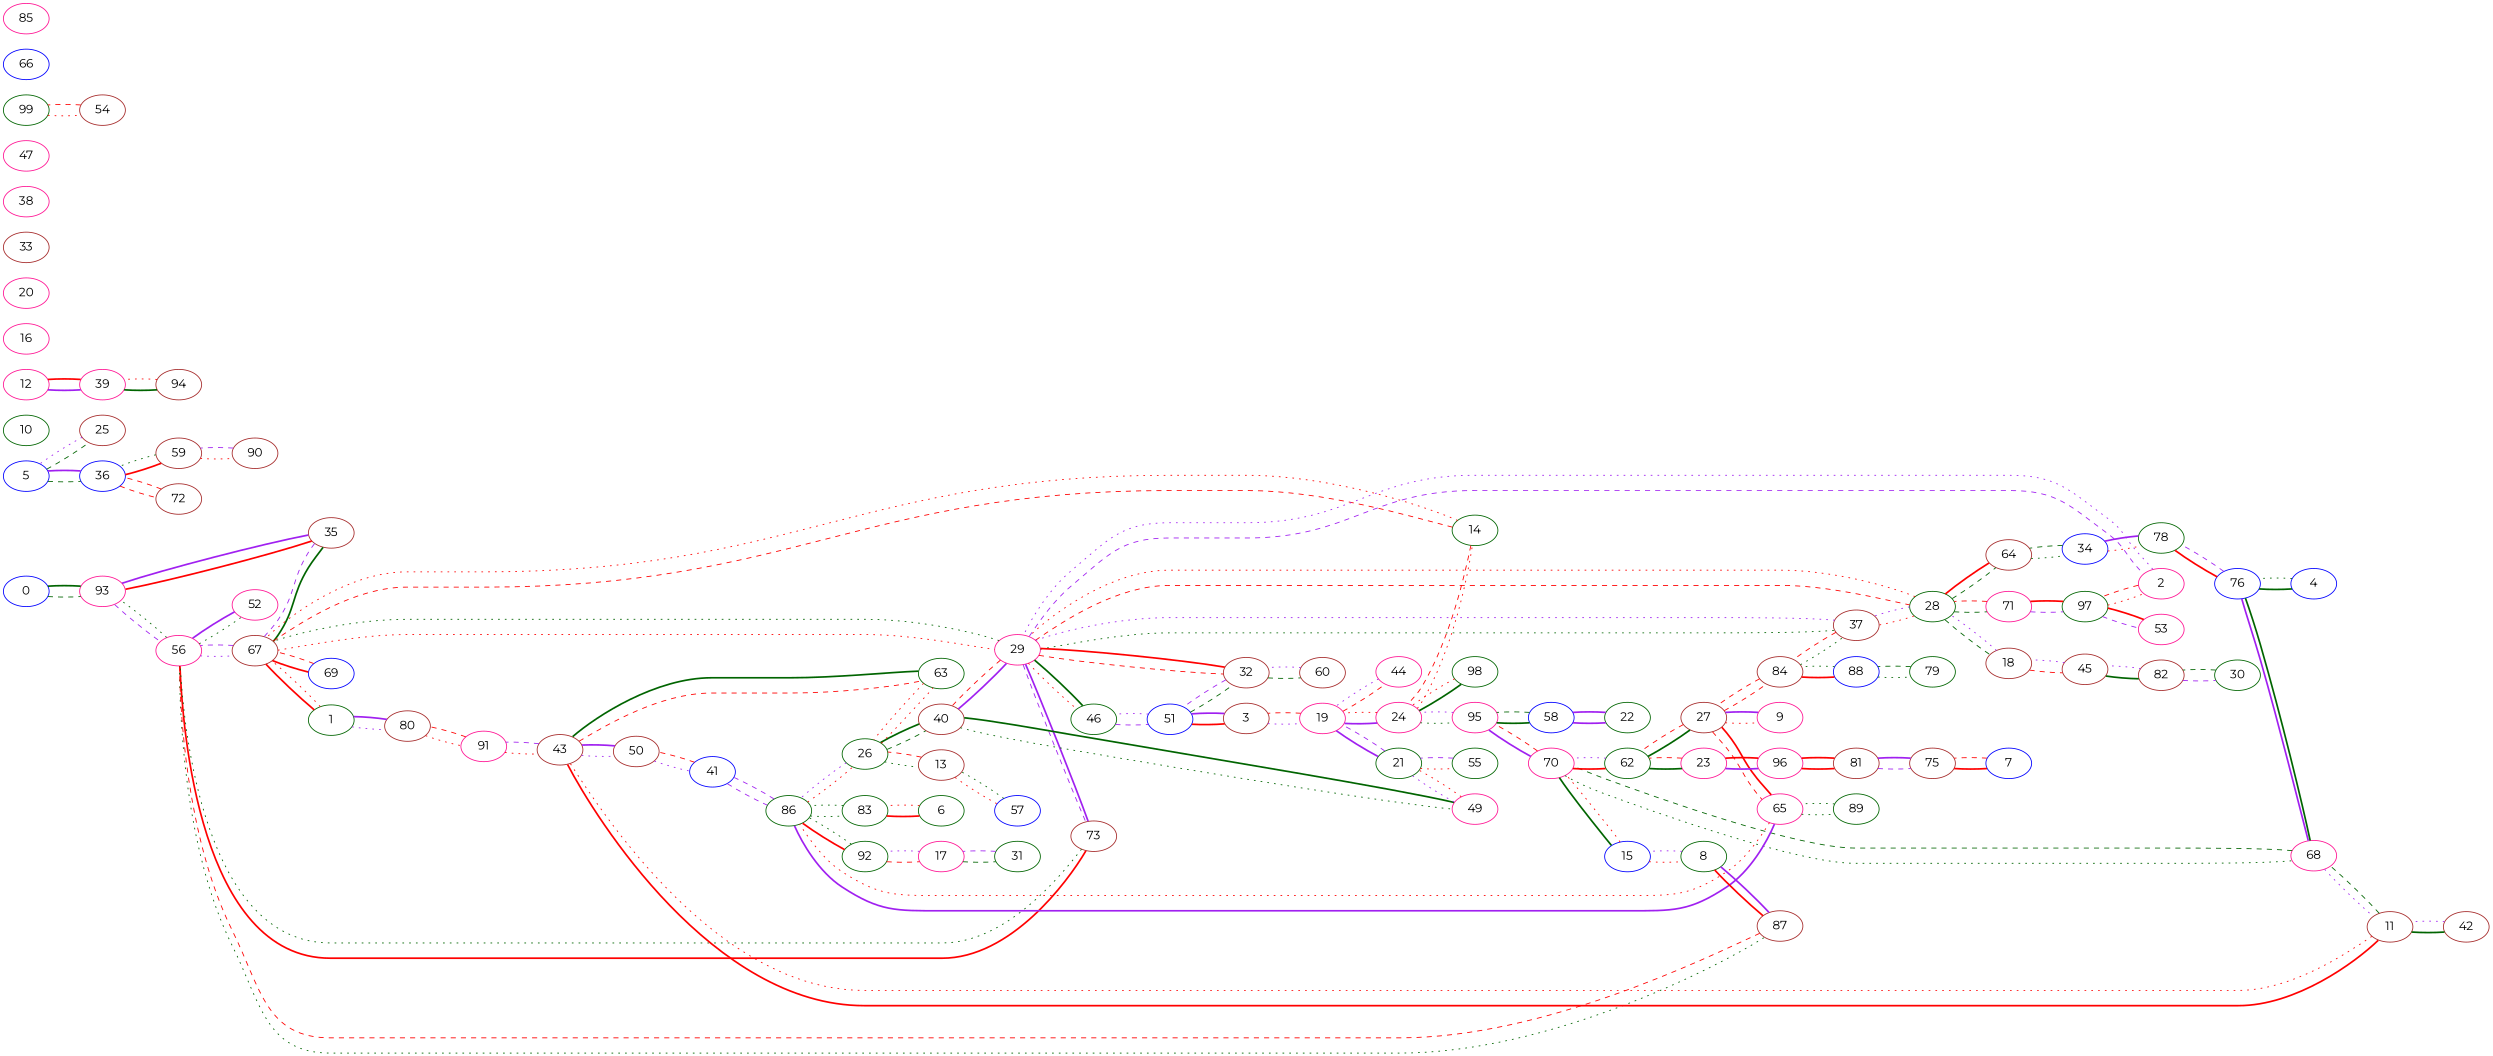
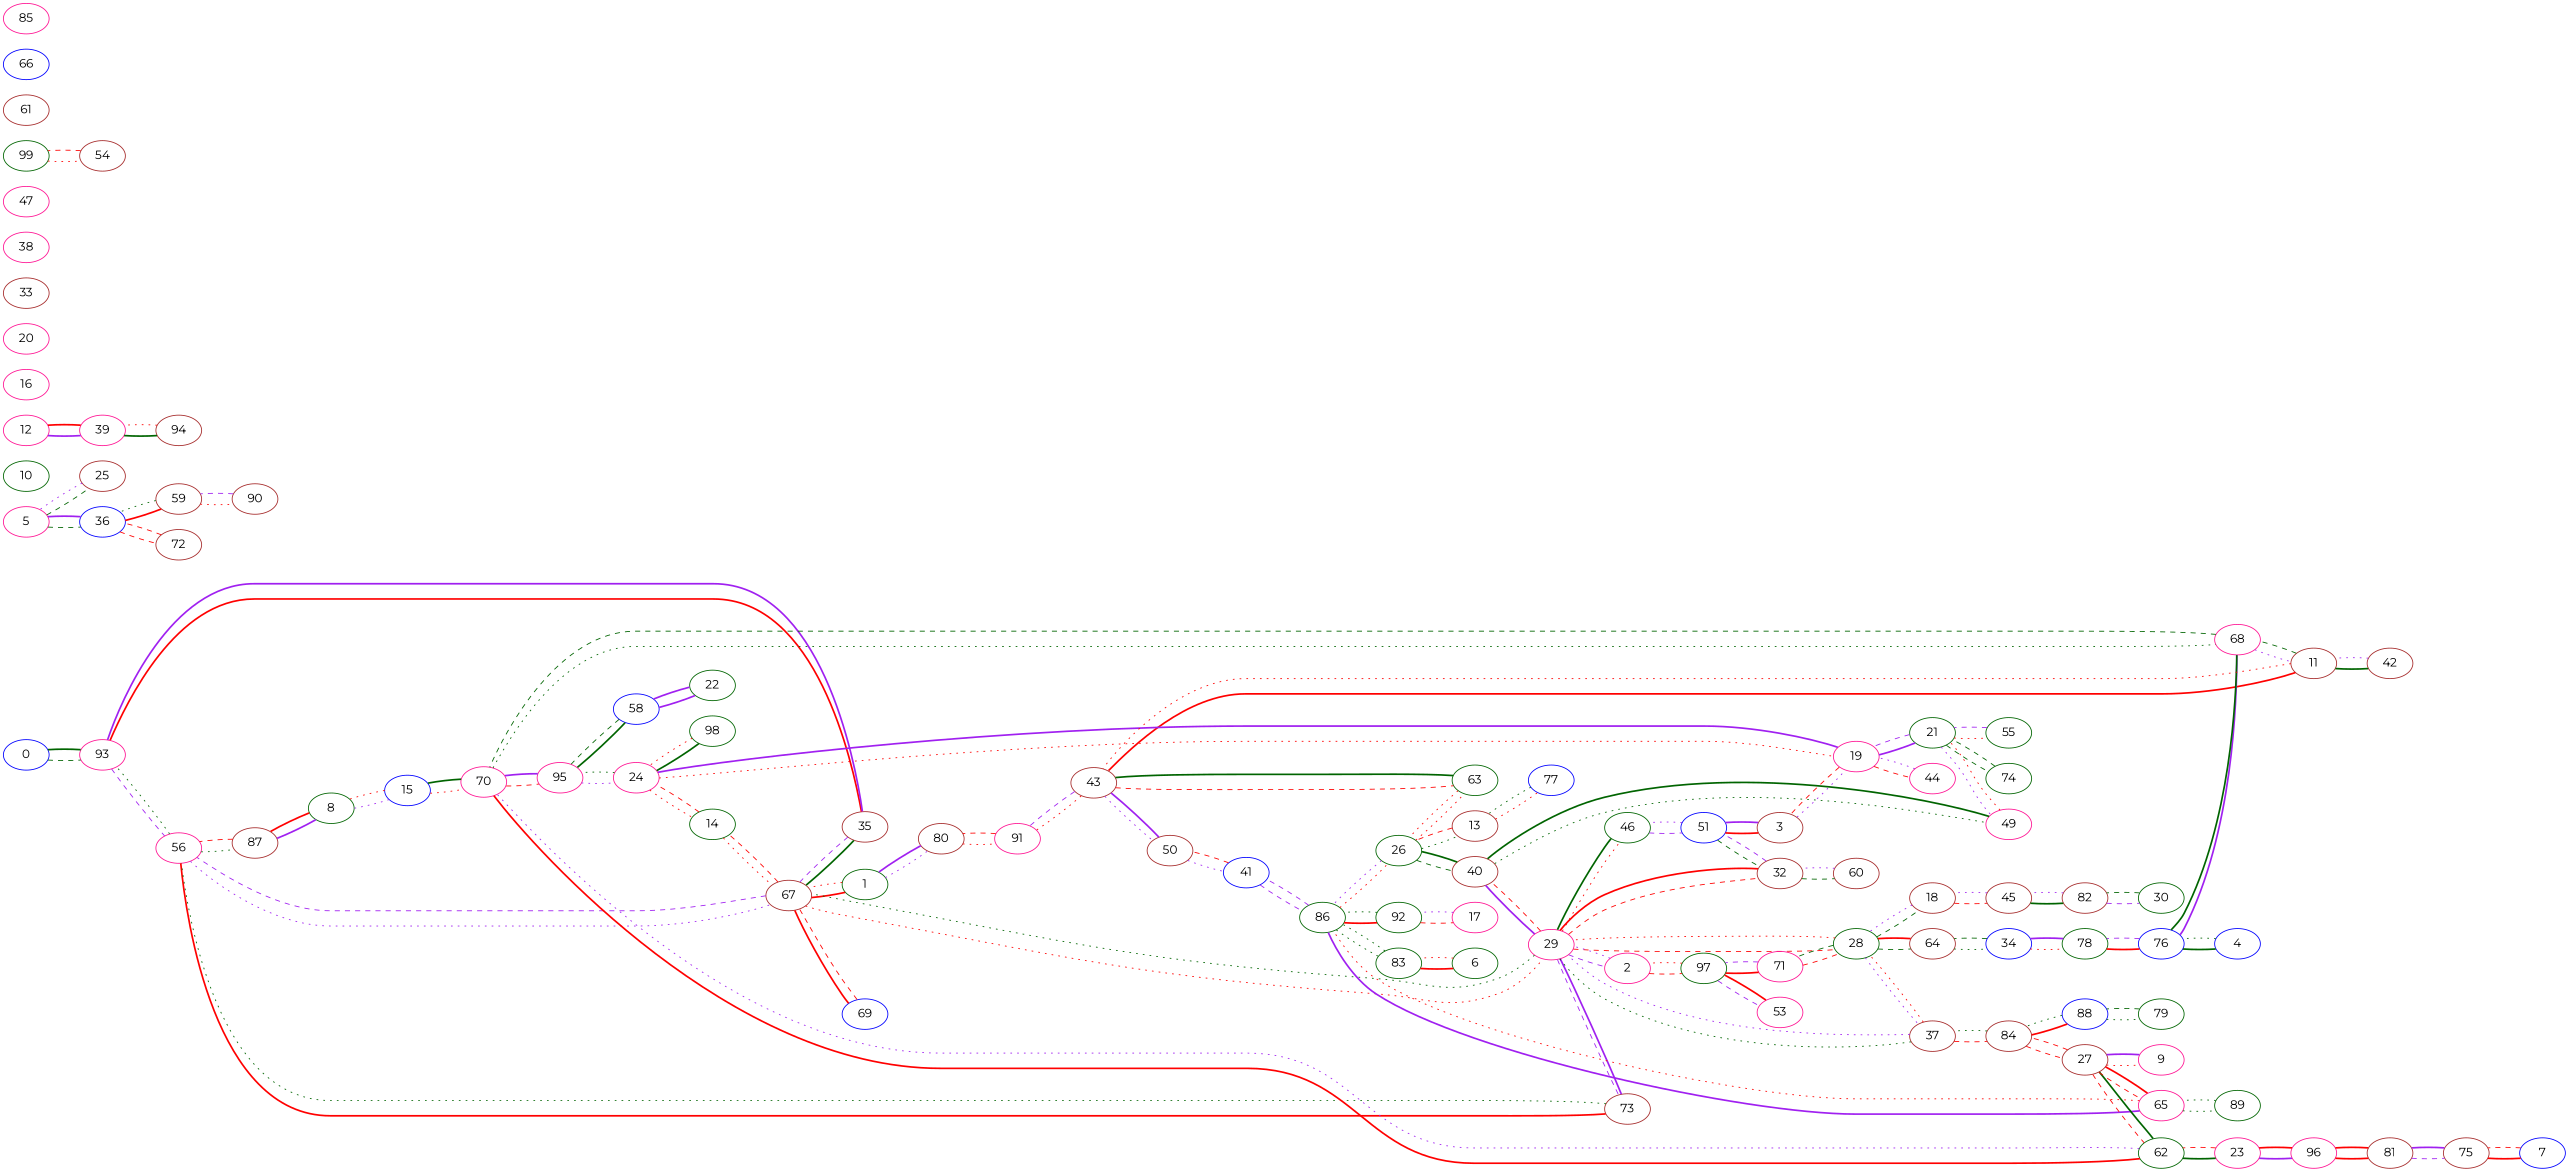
none -> (26, 110)
(26, 476) -> (26, 522)
(255, 605) -> none
none -> (2009, 779)
(1018, 811) -> (1551, 780)
(1018, 857) -> none
